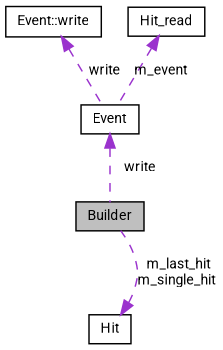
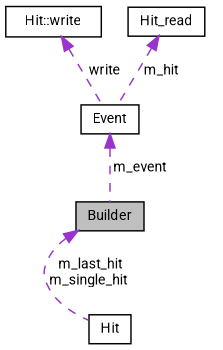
(54, 22) -> (54, 22)
(160, 71) -> (160, 71)
(139, 168) -> (139, 168)
(137, 266) -> (47, 285)
